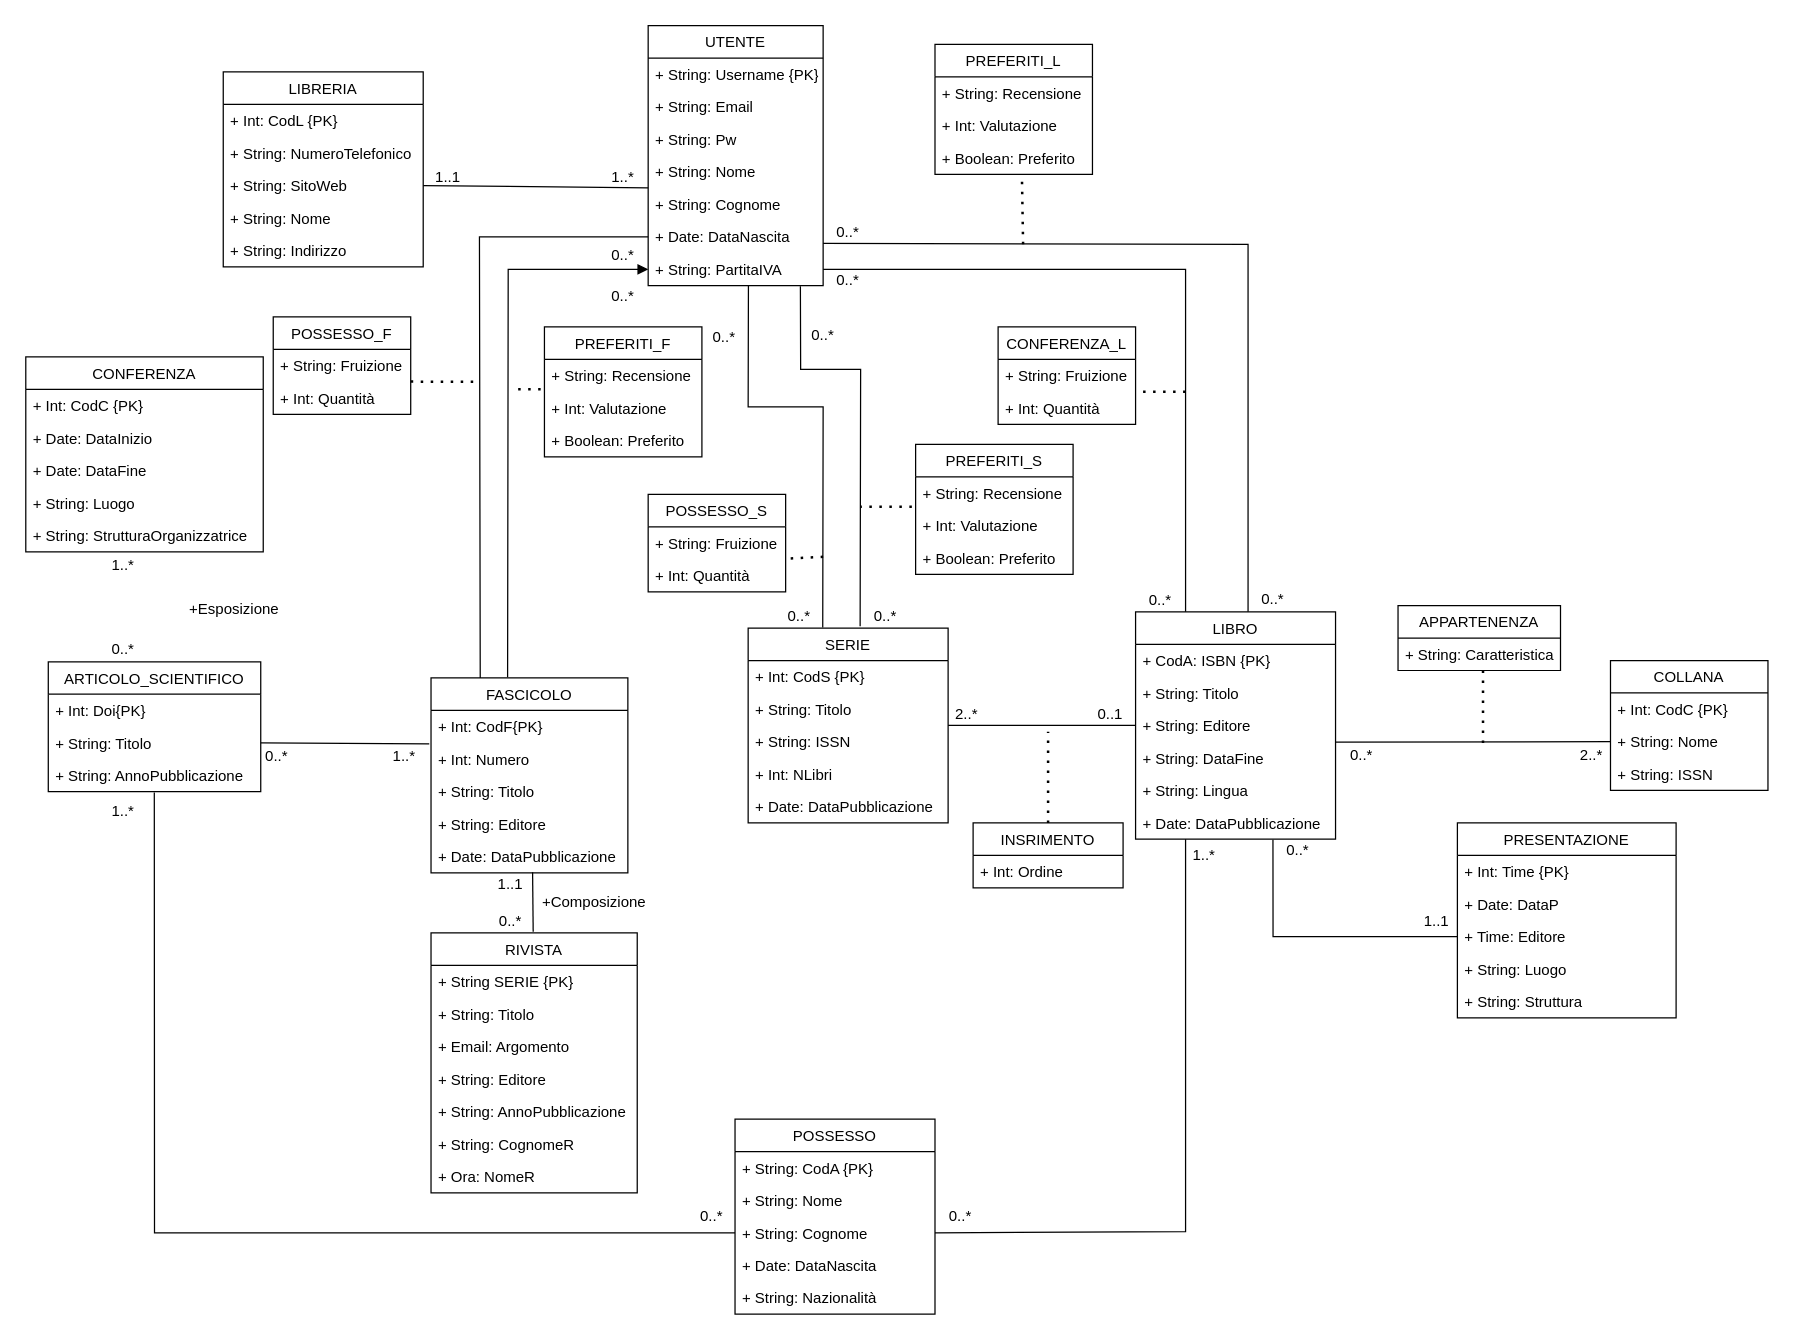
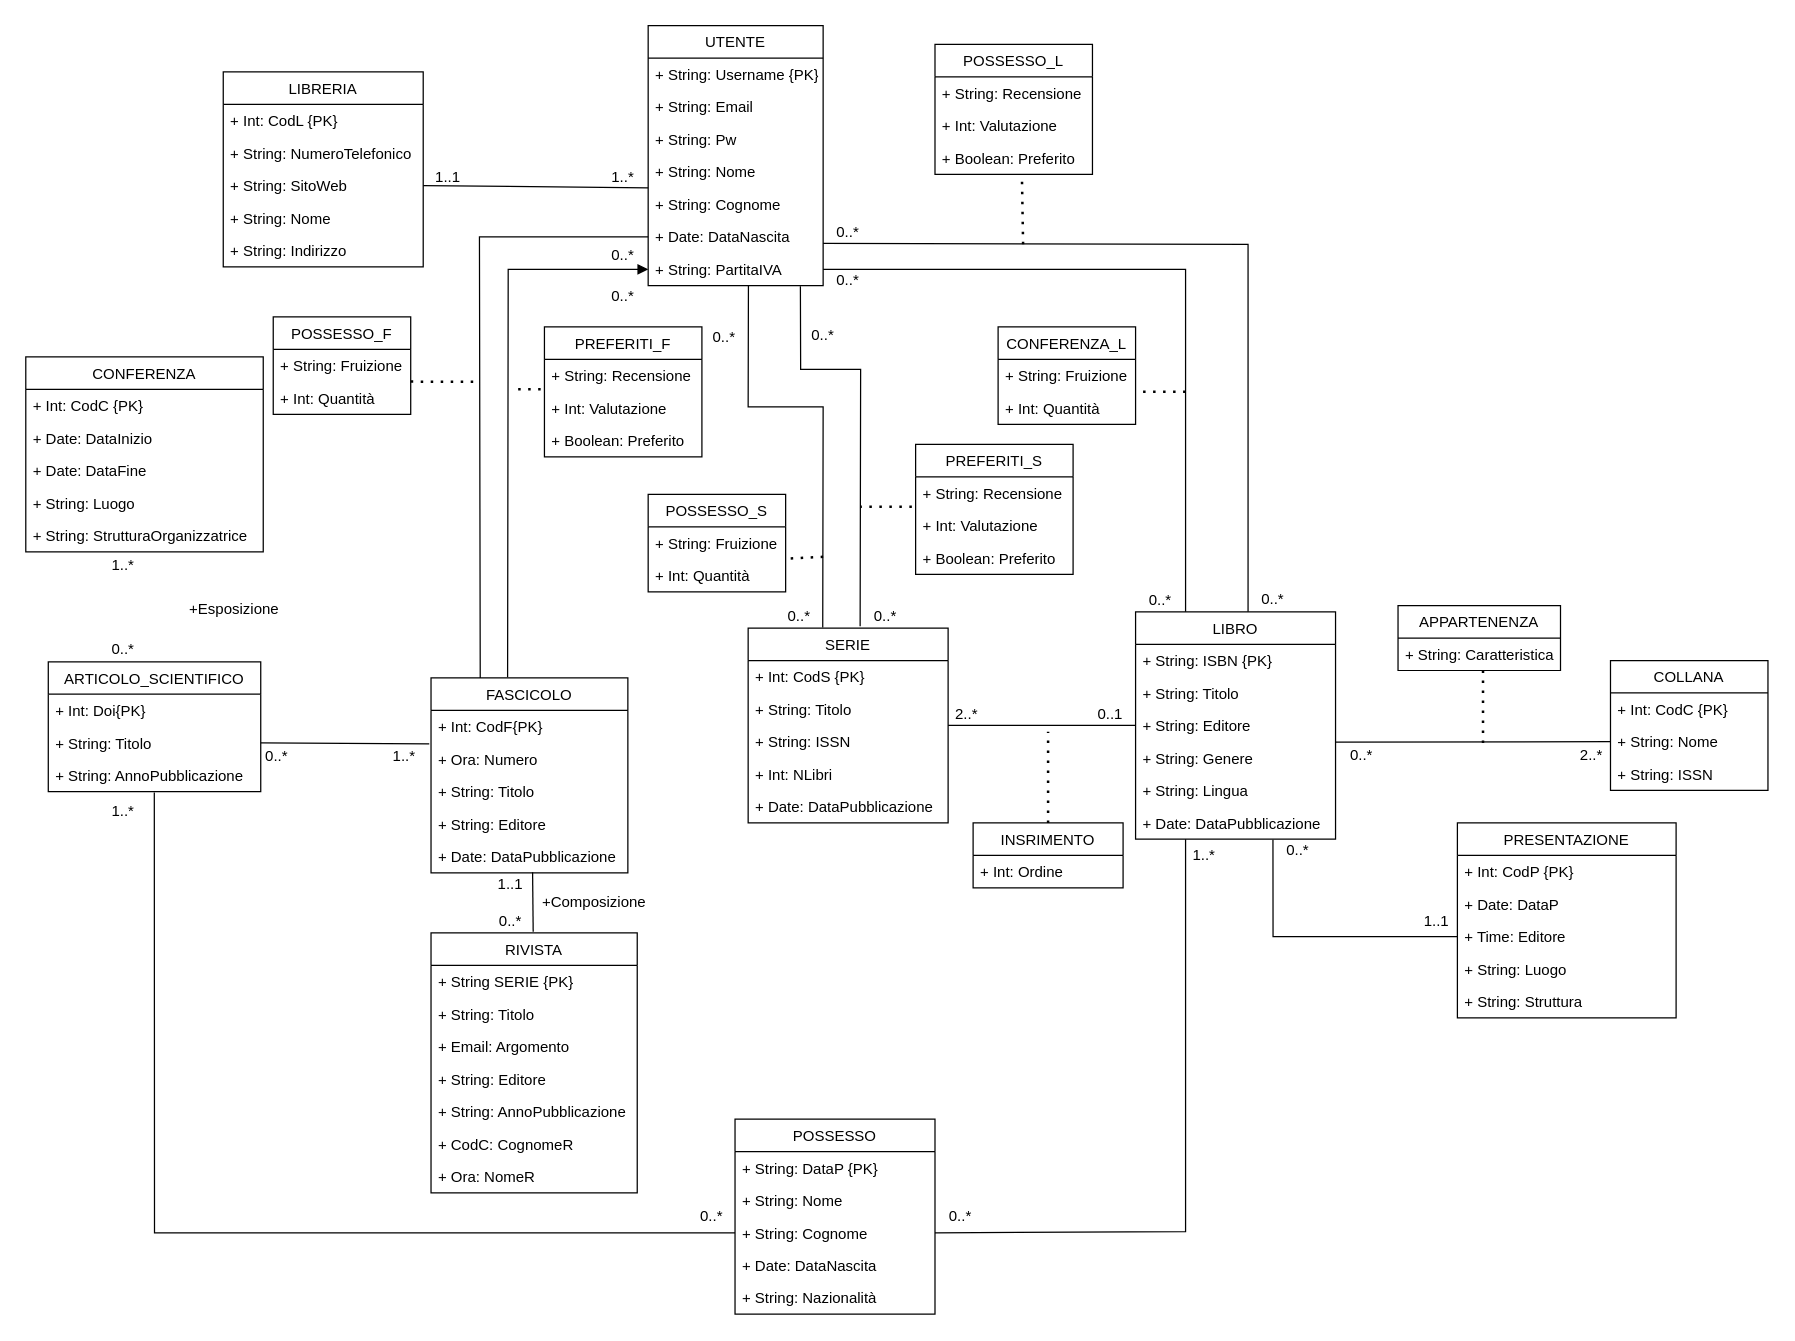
(1013, 61) -> (1013, 61)
(1206, 661) -> (1213, 661)
(1208, 759) -> (1202, 759)
(487, 760) -> (487, 760)
(1522, 873) -> (1524, 873)
(506, 1145) -> (499, 1145)
(812, 1169) -> (816, 1169)
